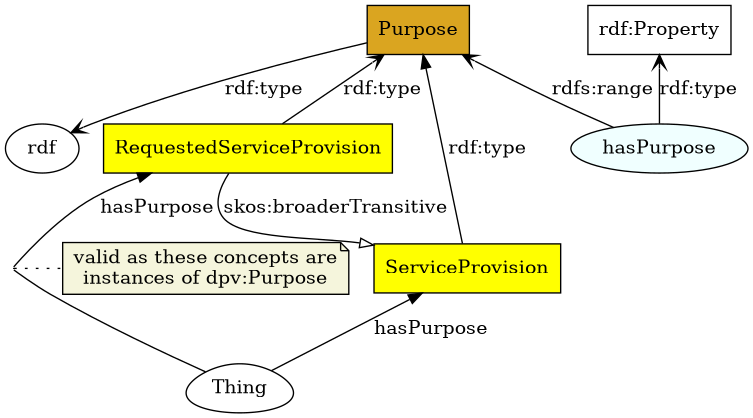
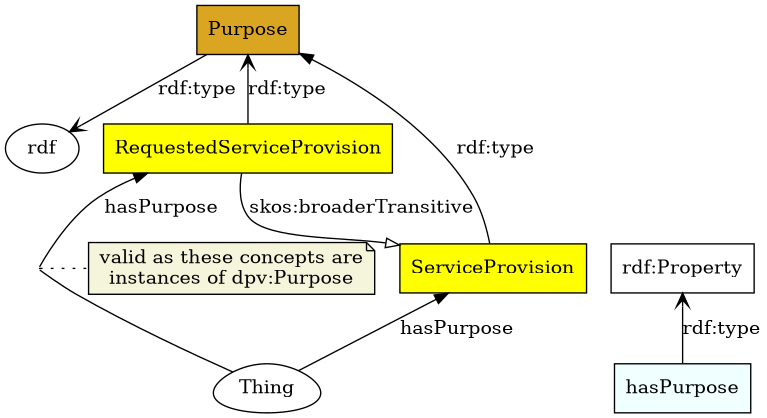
(544, 96) -> none
(659, 149) -> (683, 388)
